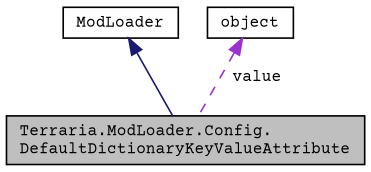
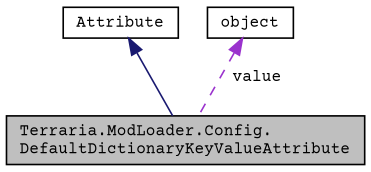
(121, 23) -> (121, 23)
